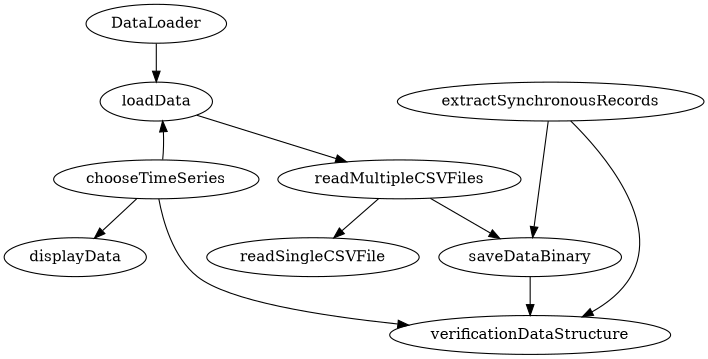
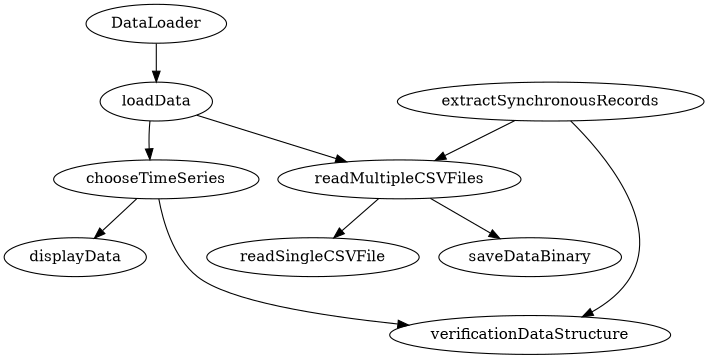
(164, 146) -> (149, 135)
(541, 174) -> (480, 138)
(530, 291) -> none
